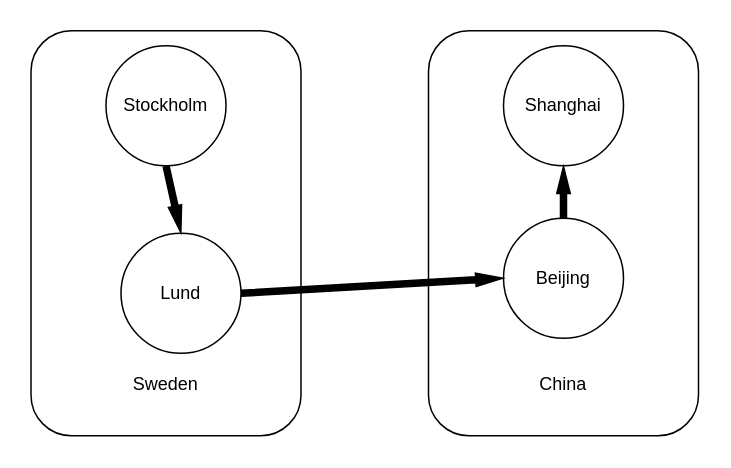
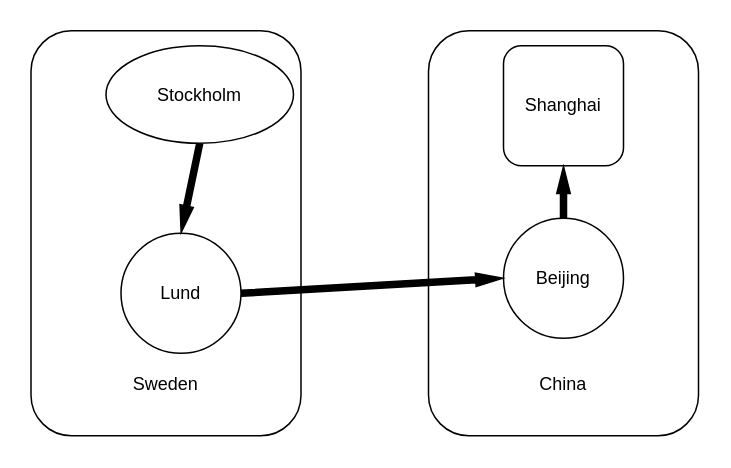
(166, 106) -> (200, 95)
(563, 106) -> (563, 106)
